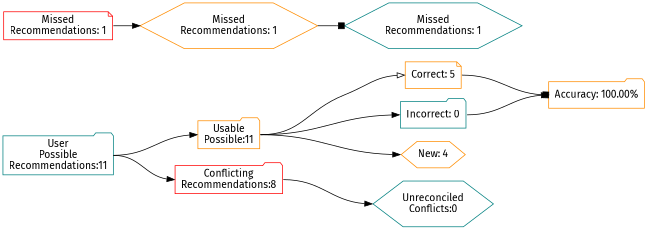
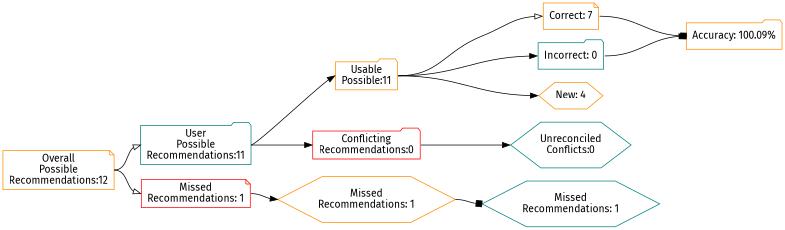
(433, 75) -> (571, 16)
(597, 95) -> (734, 36)
none -> (59, 170)
(229, 180) -> (366, 145)
